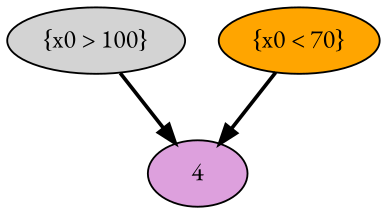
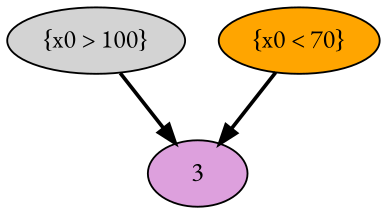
(198, 174) -> (198, 174)
